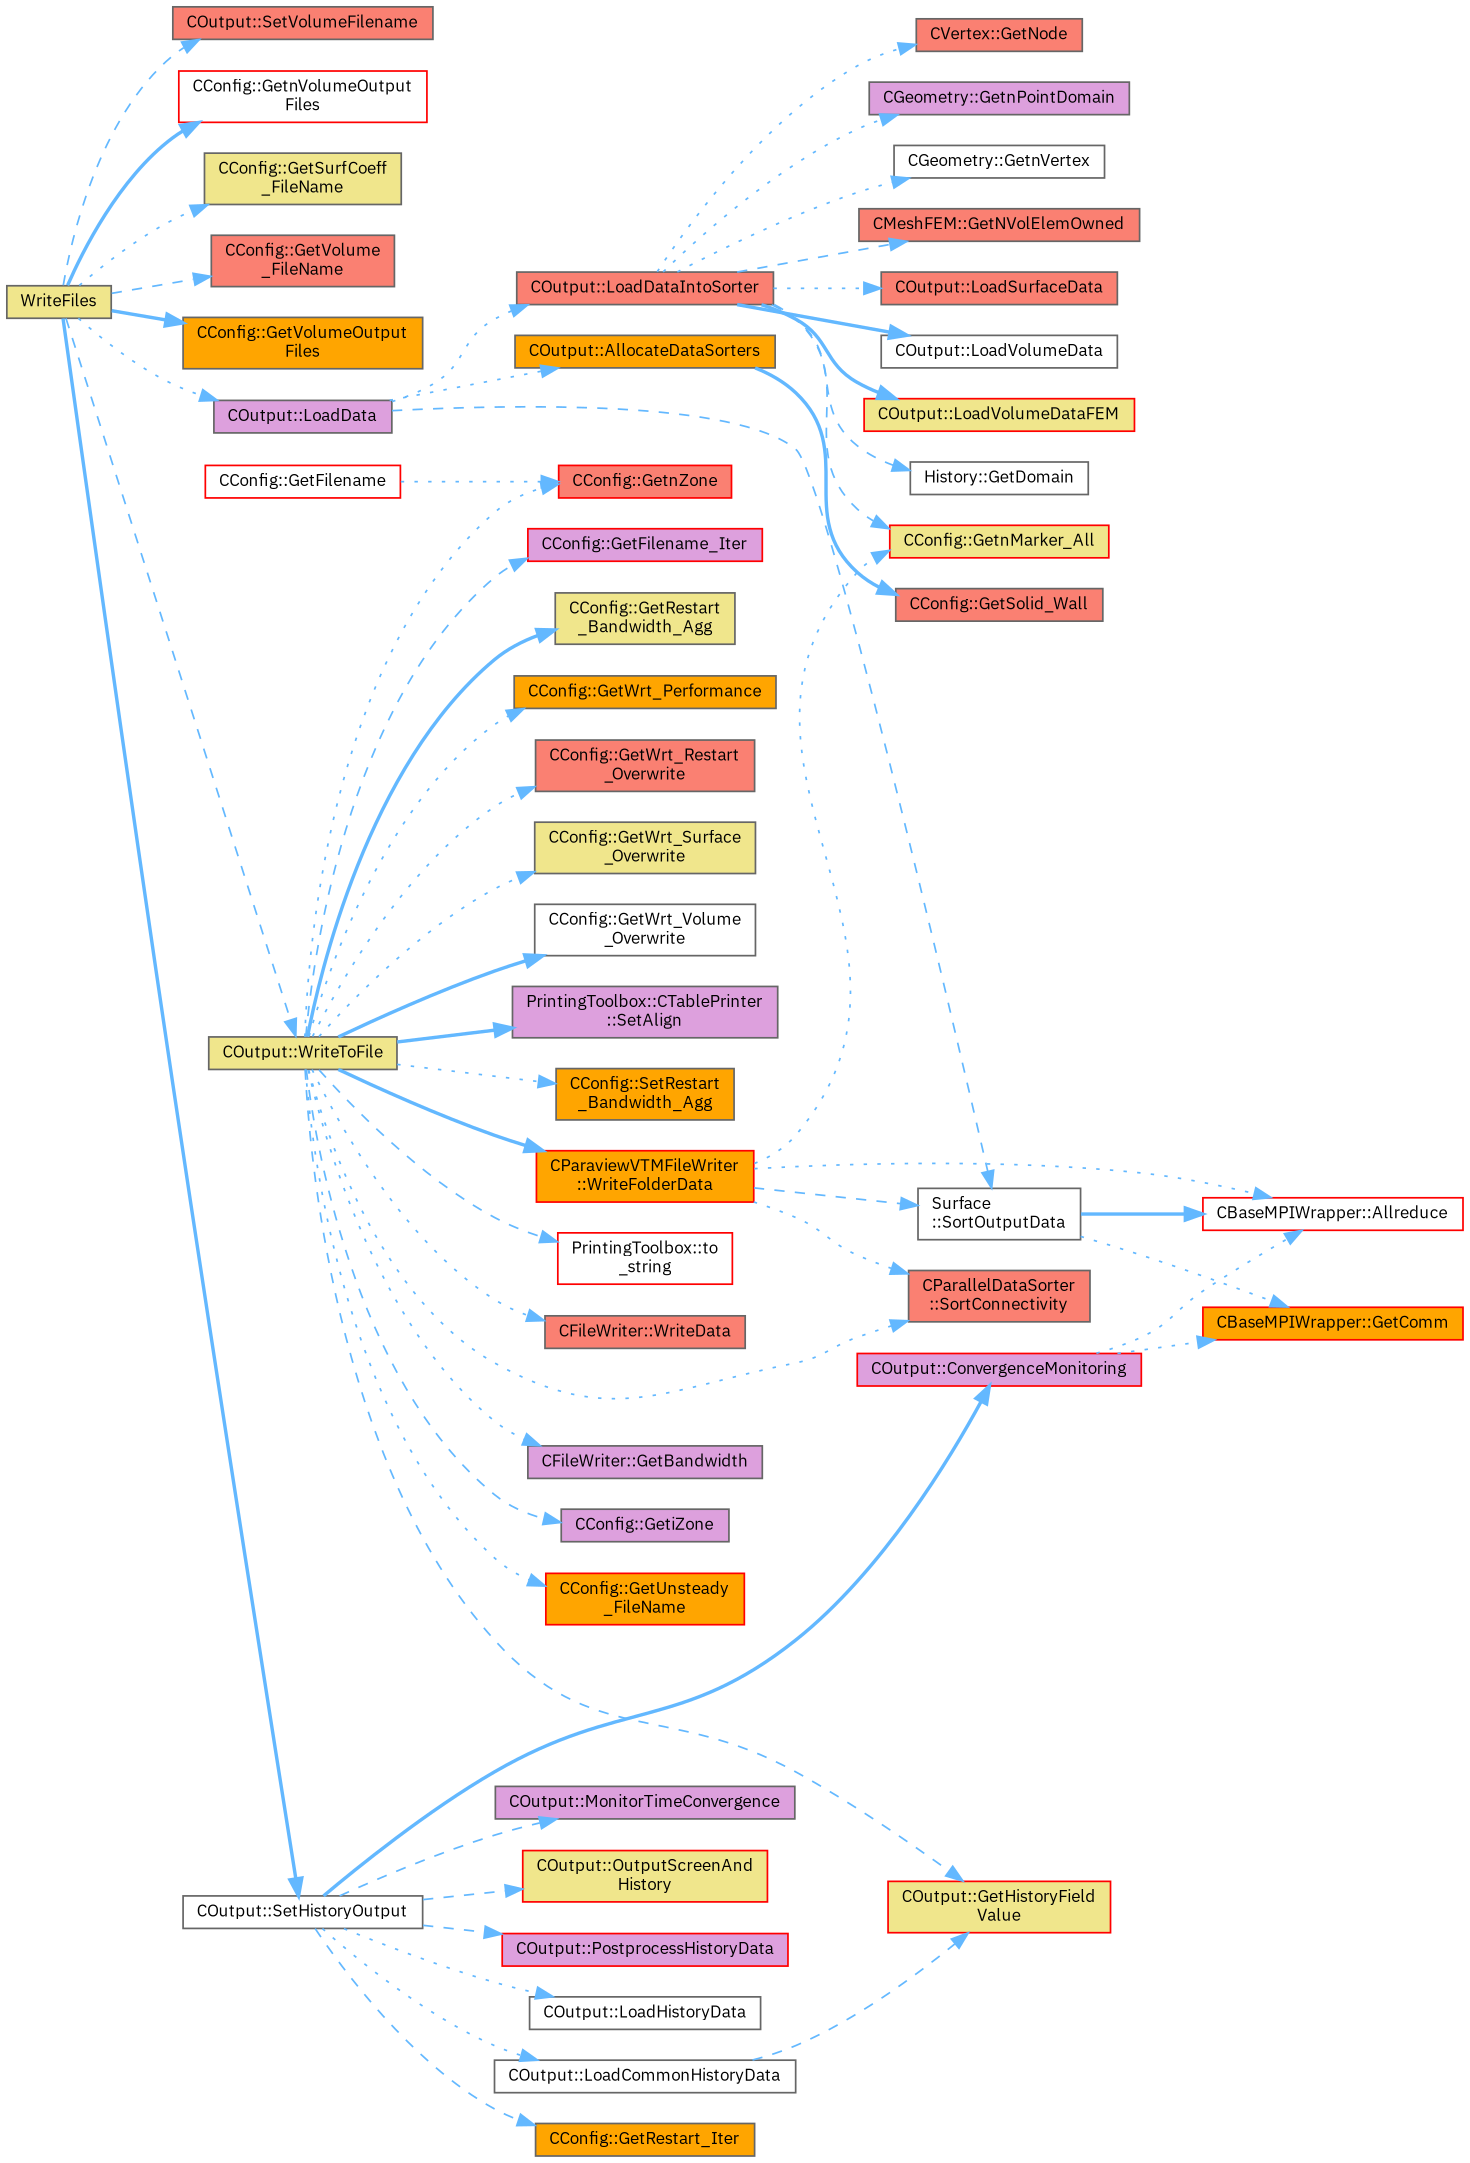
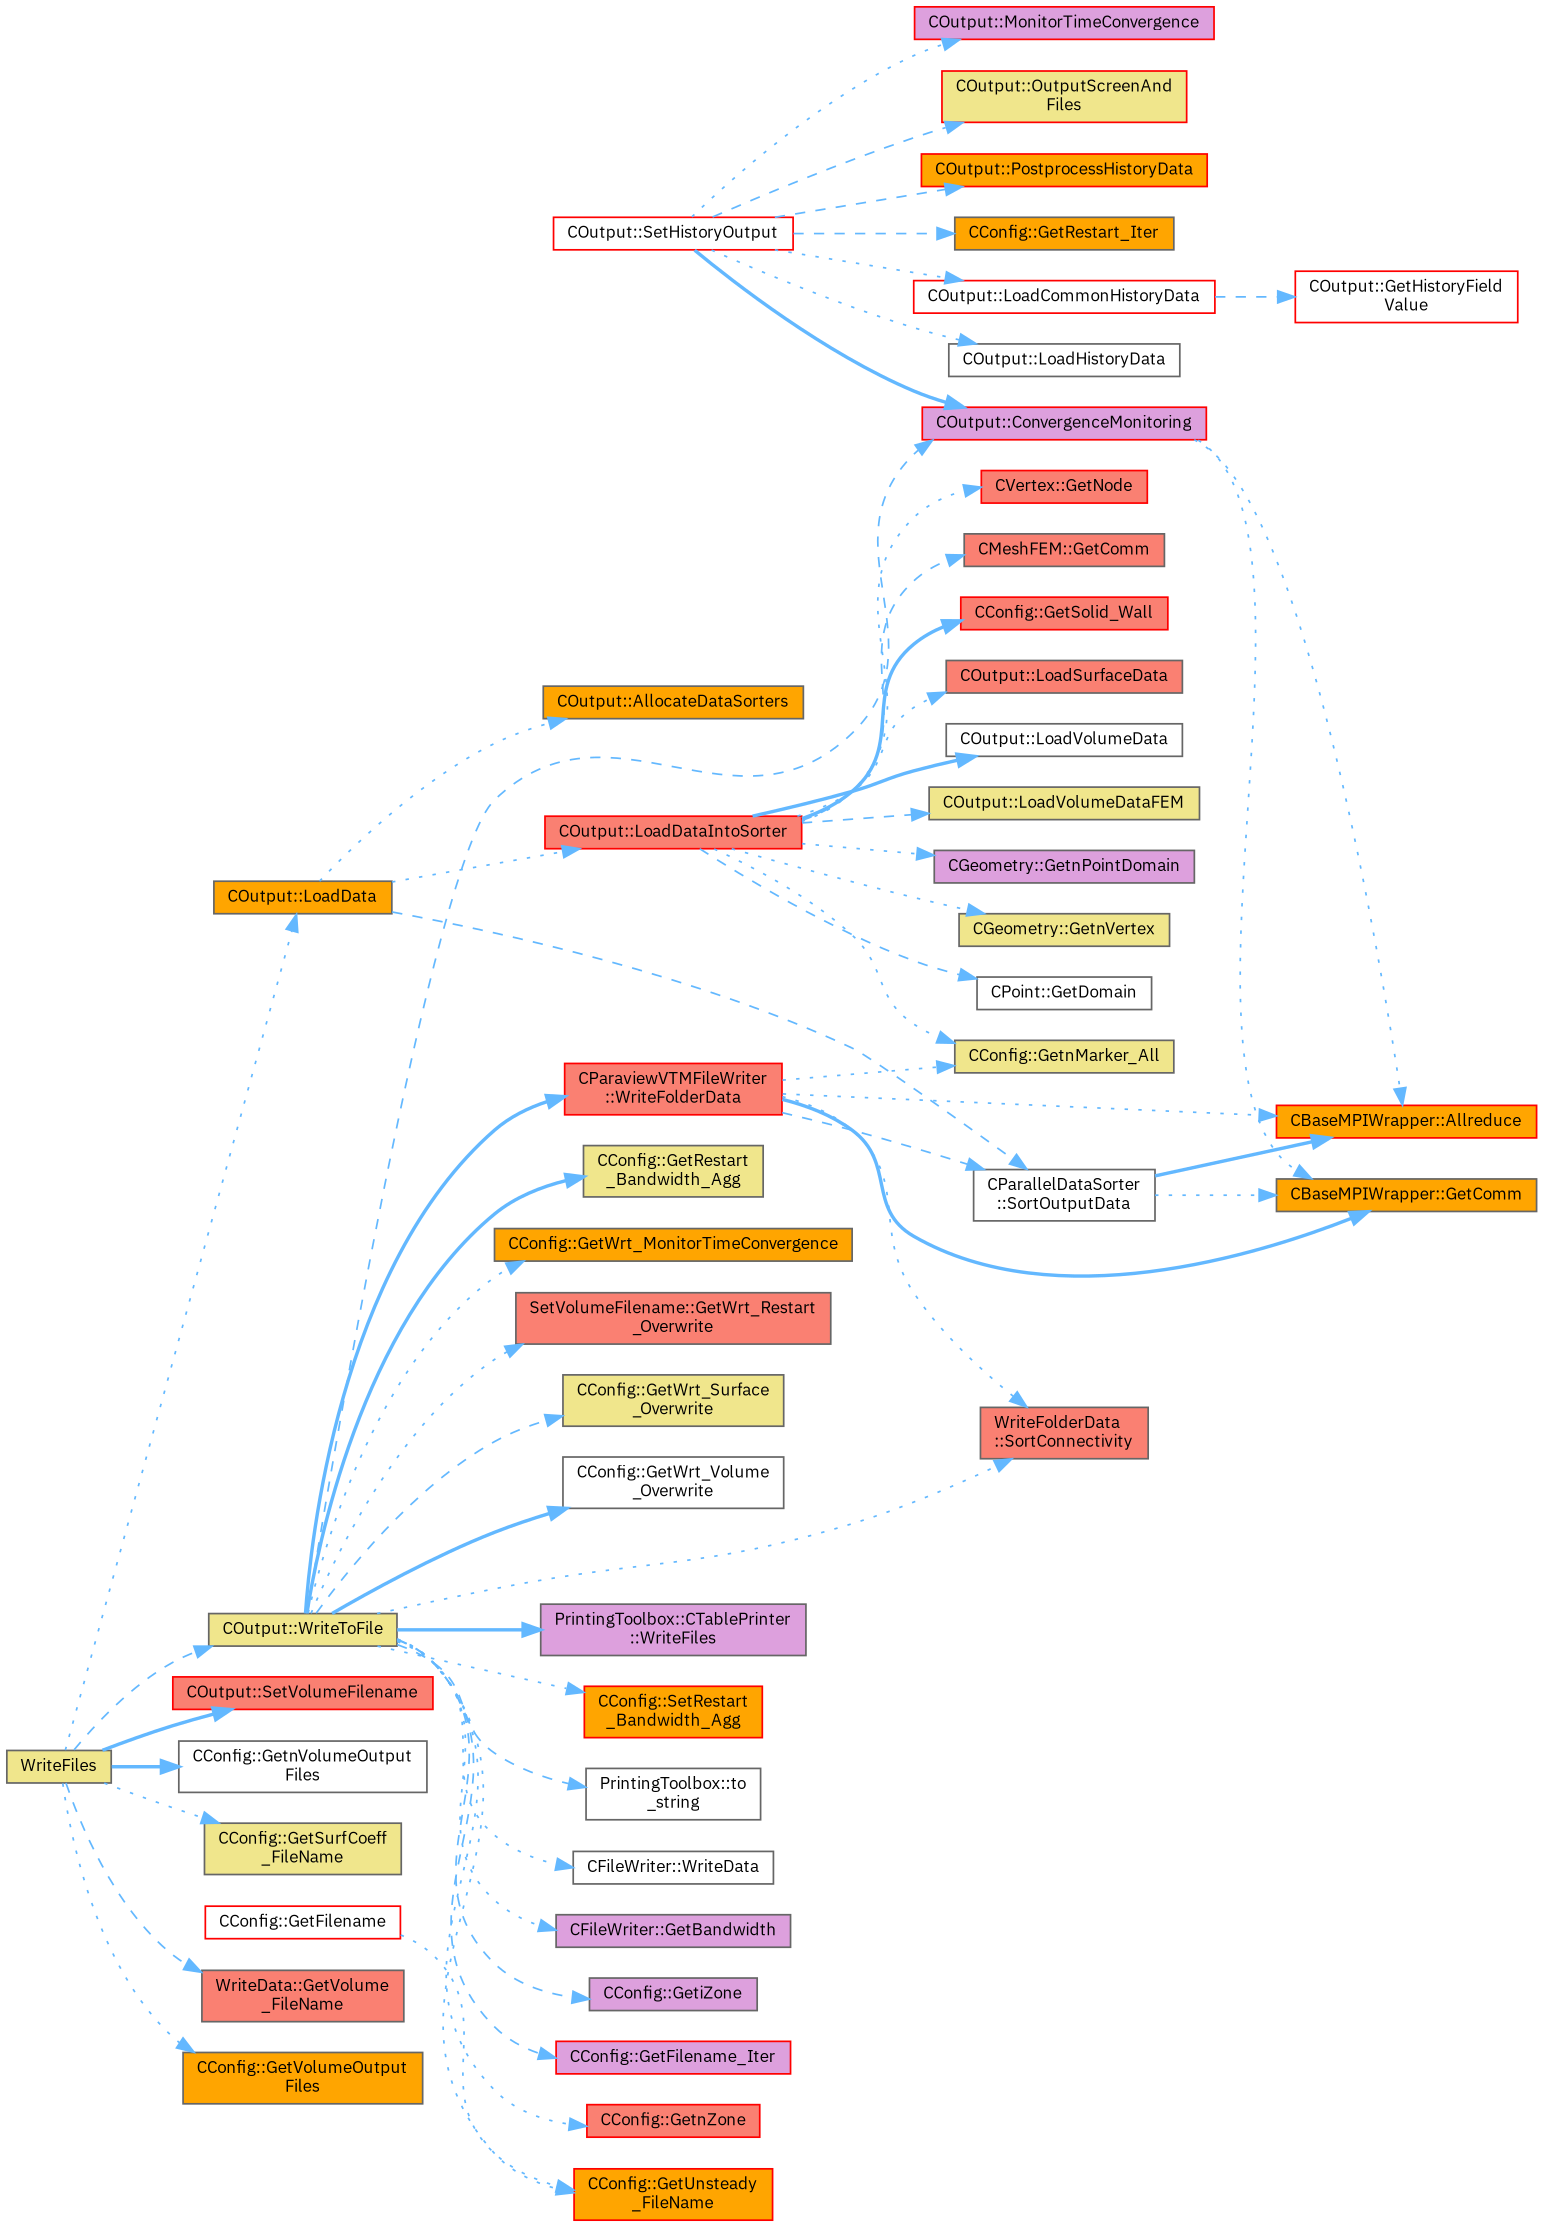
(303, 23) -> (303, 1693)
(999, 35) -> (1064, 487)
(303, 97) -> (303, 1767)
(103, 155) -> (158, 1730)
(999, 162) -> (1064, 930)
(999, 225) -> (1064, 550)
(303, 261) -> (303, 1996)
(645, 288) -> (673, 832)
(139, 315) -> (100, 1923)
(833, 361) -> (857, 819)
(827, 411) -> (868, 954)
(999, 415) -> (1064, 803)
(303, 417) -> (303, 897)
(999, 478) -> (1064, 993)
(471, 482) -> (463, 2071)
(826, 486) -> (882, 729)
(999, 542) -> (1064, 1057)
(999, 605) -> (1064, 613)
(645, 692) -> (673, 1245)
(645, 766) -> (673, 1318)
(411, 947) -> (417, 1499)
(645, 1012) -> (673, 1630)
(645, 1094) -> (673, 1712)
(175, 1099) -> none
(645, 1176) -> (673, 1089)
(999, 1214) -> (1064, 1195)
(1333, 1214) -> (1407, 1122)
(645, 1259) -> (673, 1794)
none -> (1032, 1273)
(999, 1296) -> (1064, 1433)
(1333, 1324) -> (1407, 1195)
(645, 1332) -> (673, 1868)
(466, 1602) -> (451, 905)
(645, 1803) -> (1064, 23)
(438, 1855) -> (809, 118)
(645, 1876) -> (1064, 97)
(999, 1907) -> (1407, 297)
(303, 1912) -> (673, 234)
(645, 1950) -> (1064, 170)
(645, 2076) -> (1064, 297)
